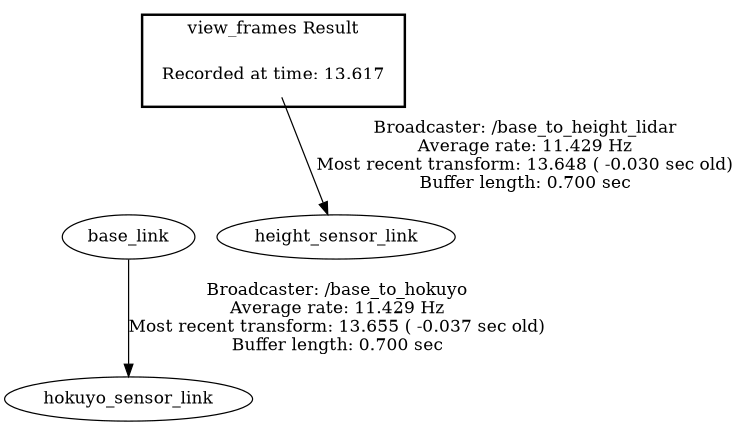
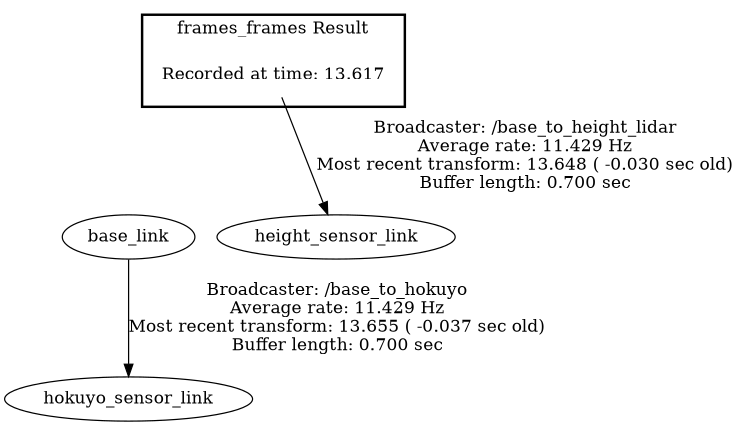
(273, 29) -> (273, 29)
